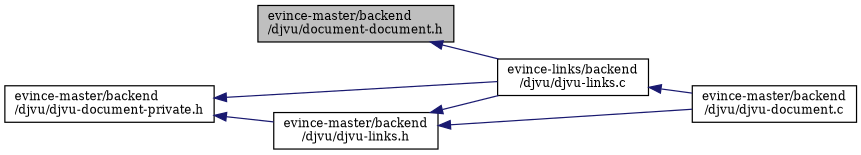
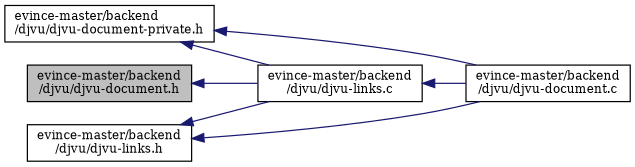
(356, 24) -> (109, 83)
(573, 77) -> (340, 83)
(250, 119) -> (352, 44)
